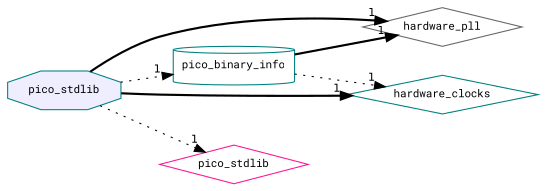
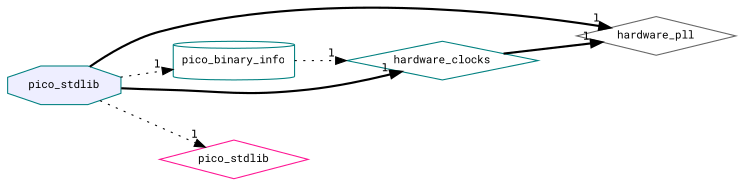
(340, 46) -> (547, 49)
